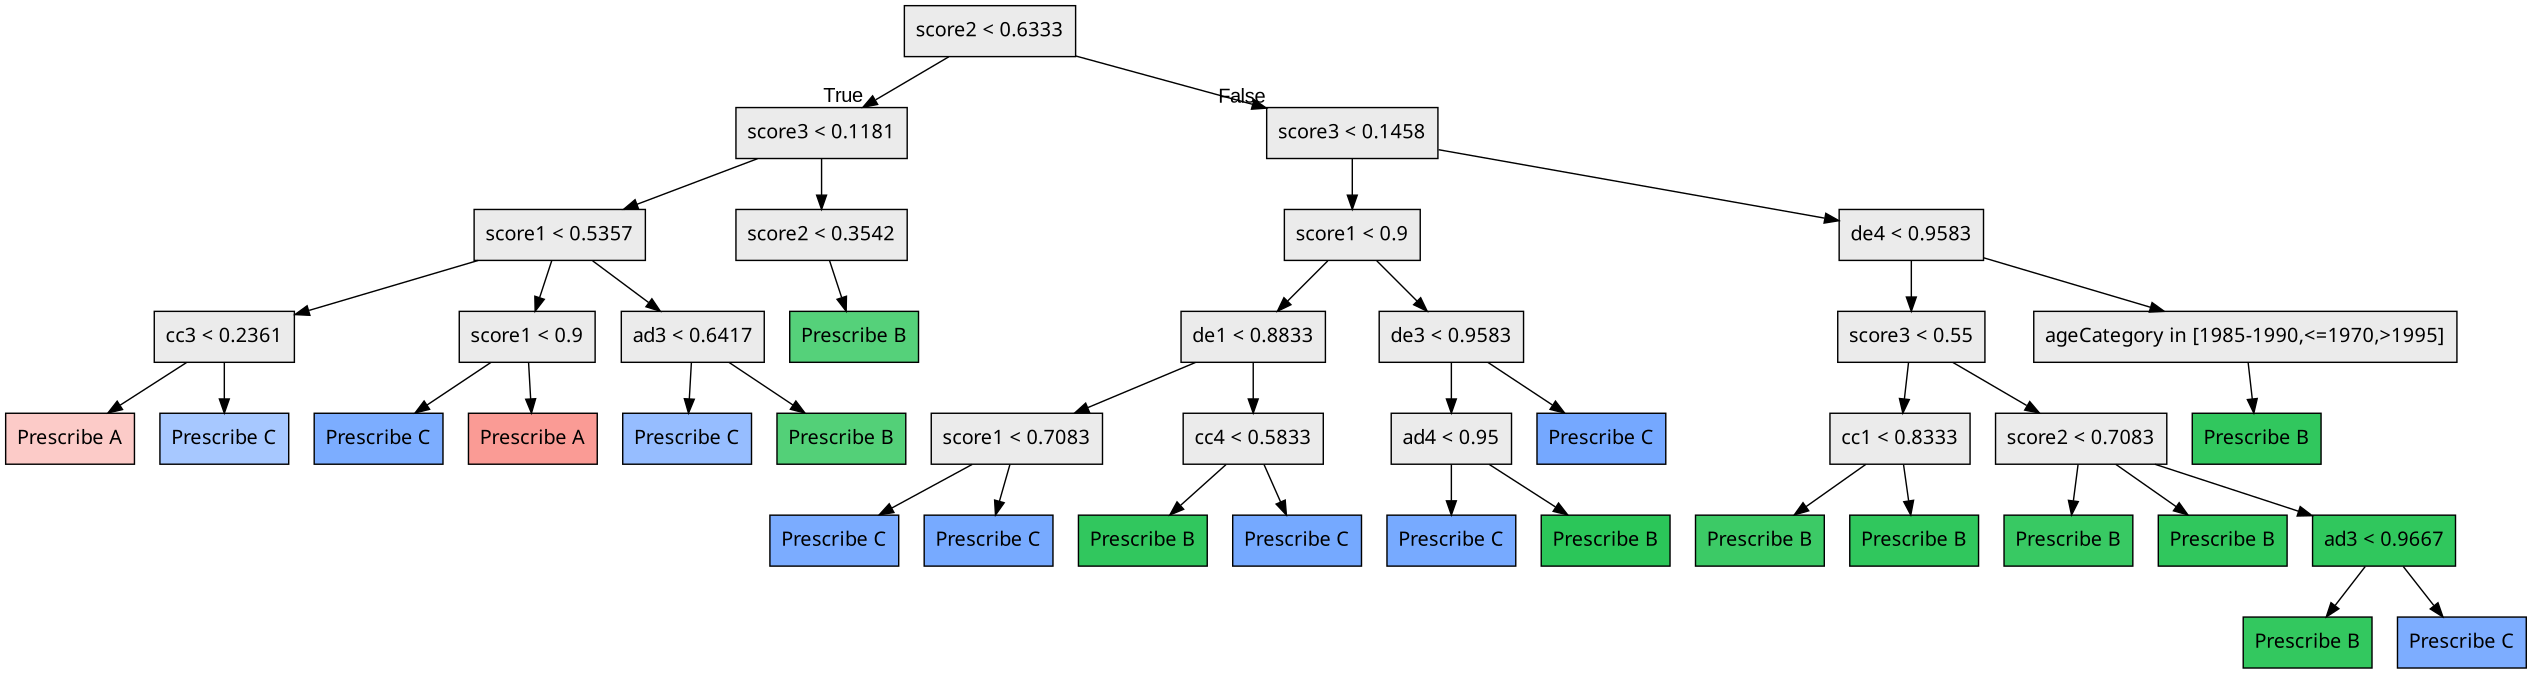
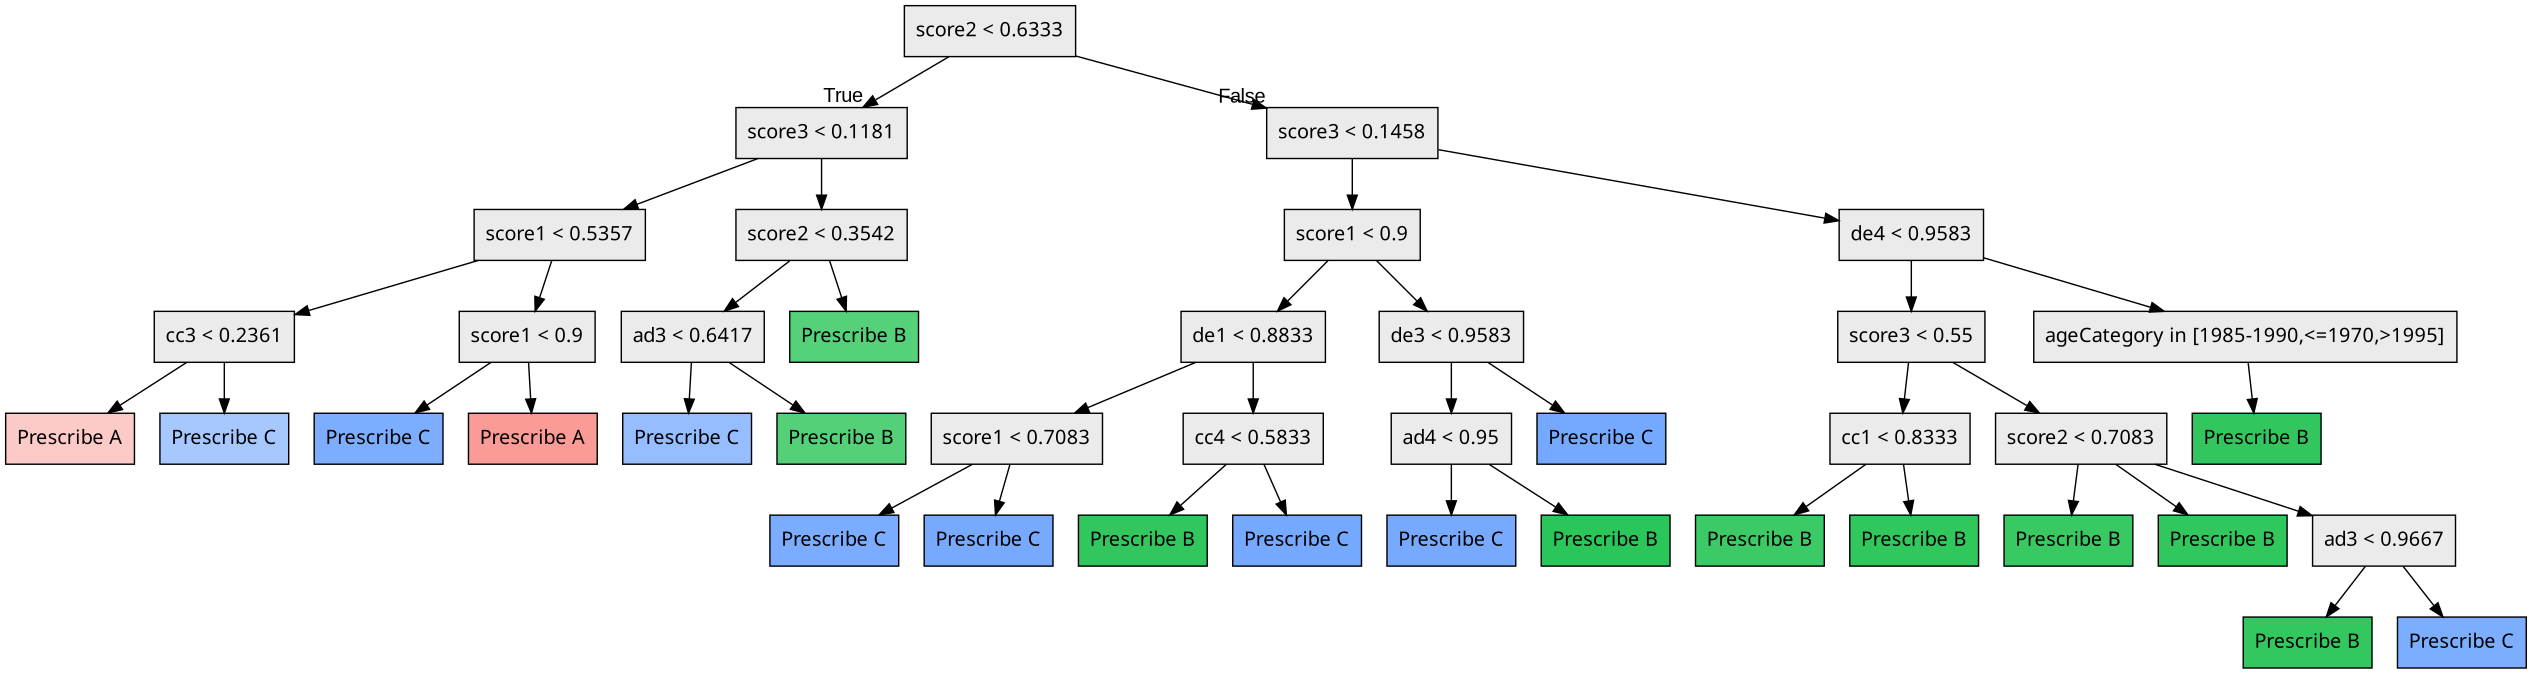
(621, 282) -> (763, 282)
(2384, 541) -> (2384, 541)
